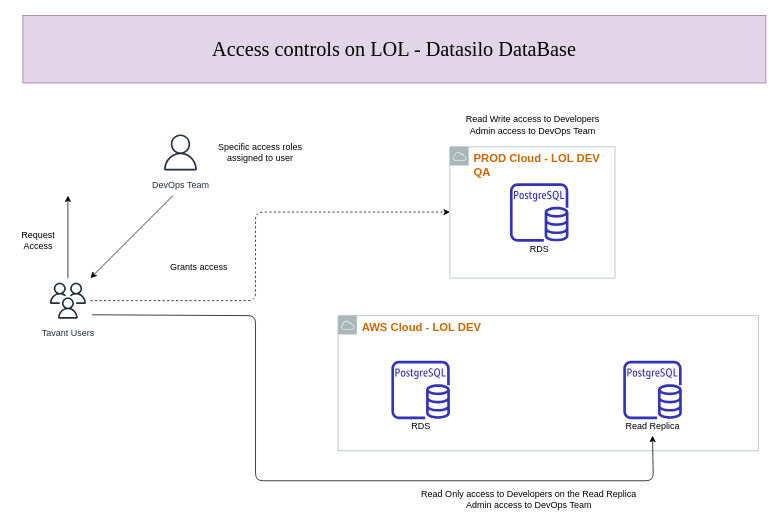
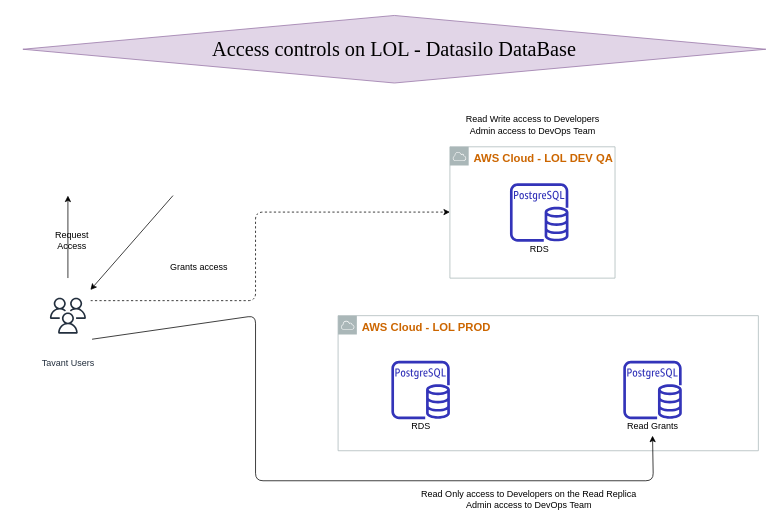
(394, 49) -> (394, 49)
(180, 152) -> none
(260, 152) -> none
(525, 157) -> (522, 157)
(38, 240) -> (72, 240)
(68, 300) -> (68, 315)
(404, 326) -> (406, 326)
(653, 426) -> (653, 426)
